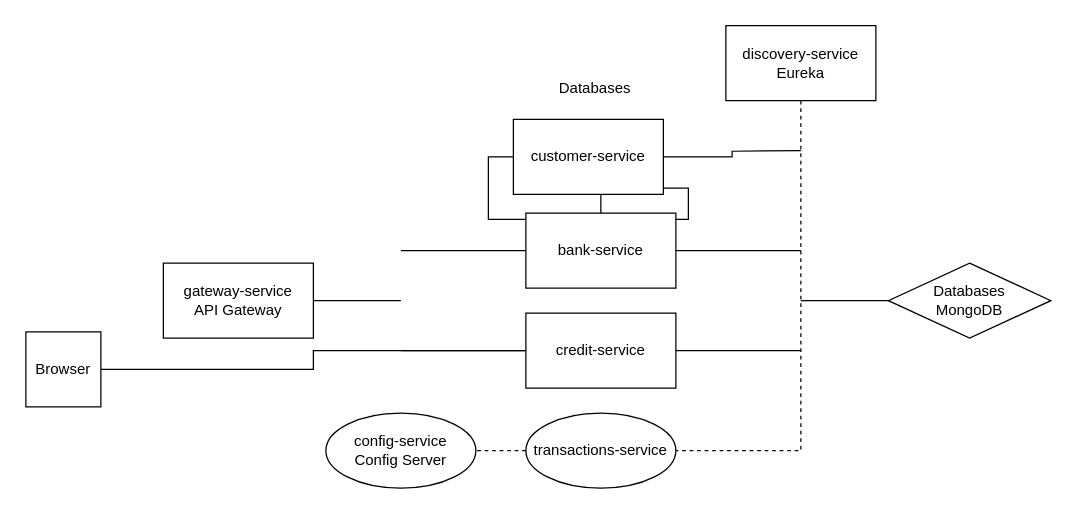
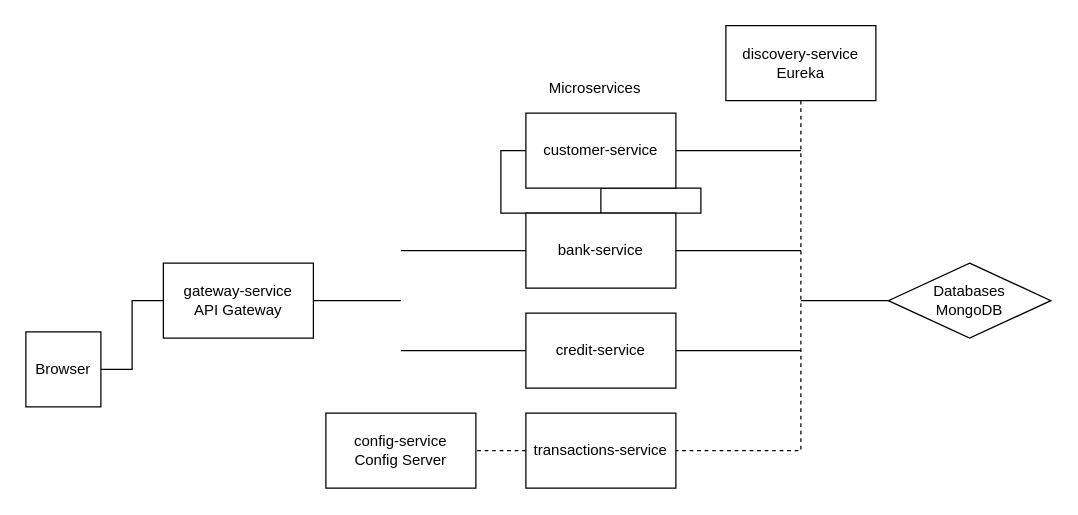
(595, 88) -> (595, 88)
(588, 157) -> (601, 151)
(273, 369) -> (132, 321)
(401, 451) -> (401, 451)
(601, 451) -> (601, 451)
